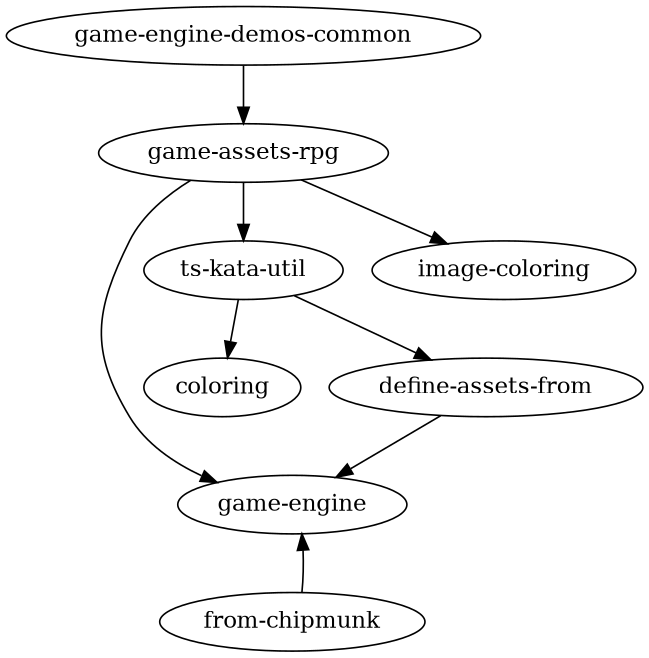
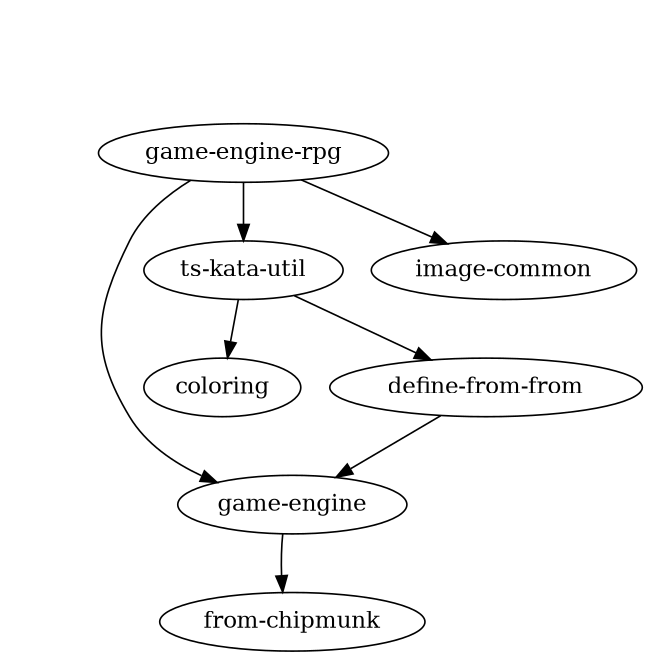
(243, 36) -> none
(243, 153) -> (243, 153)
(504, 270) -> (504, 270)
(486, 387) -> (486, 387)
(303, 571) -> (281, 555)
